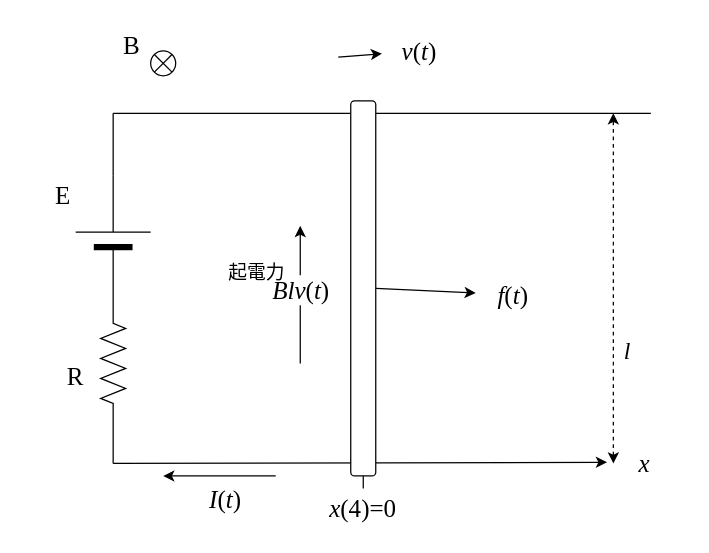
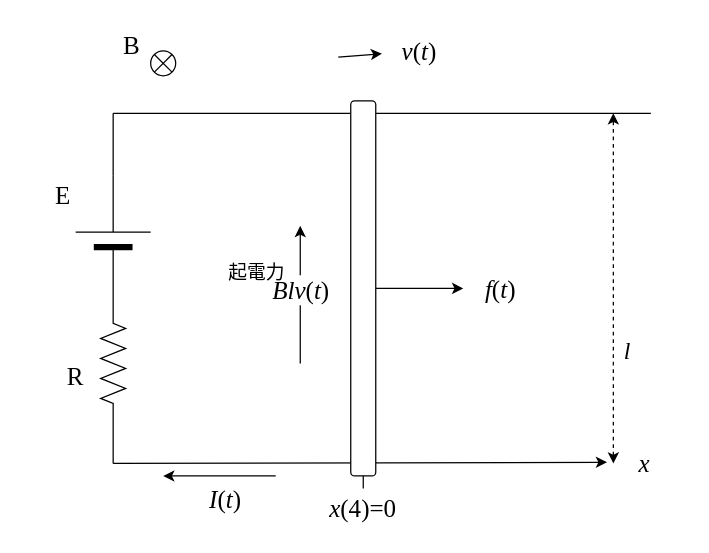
(513, 294) -> (501, 288)
